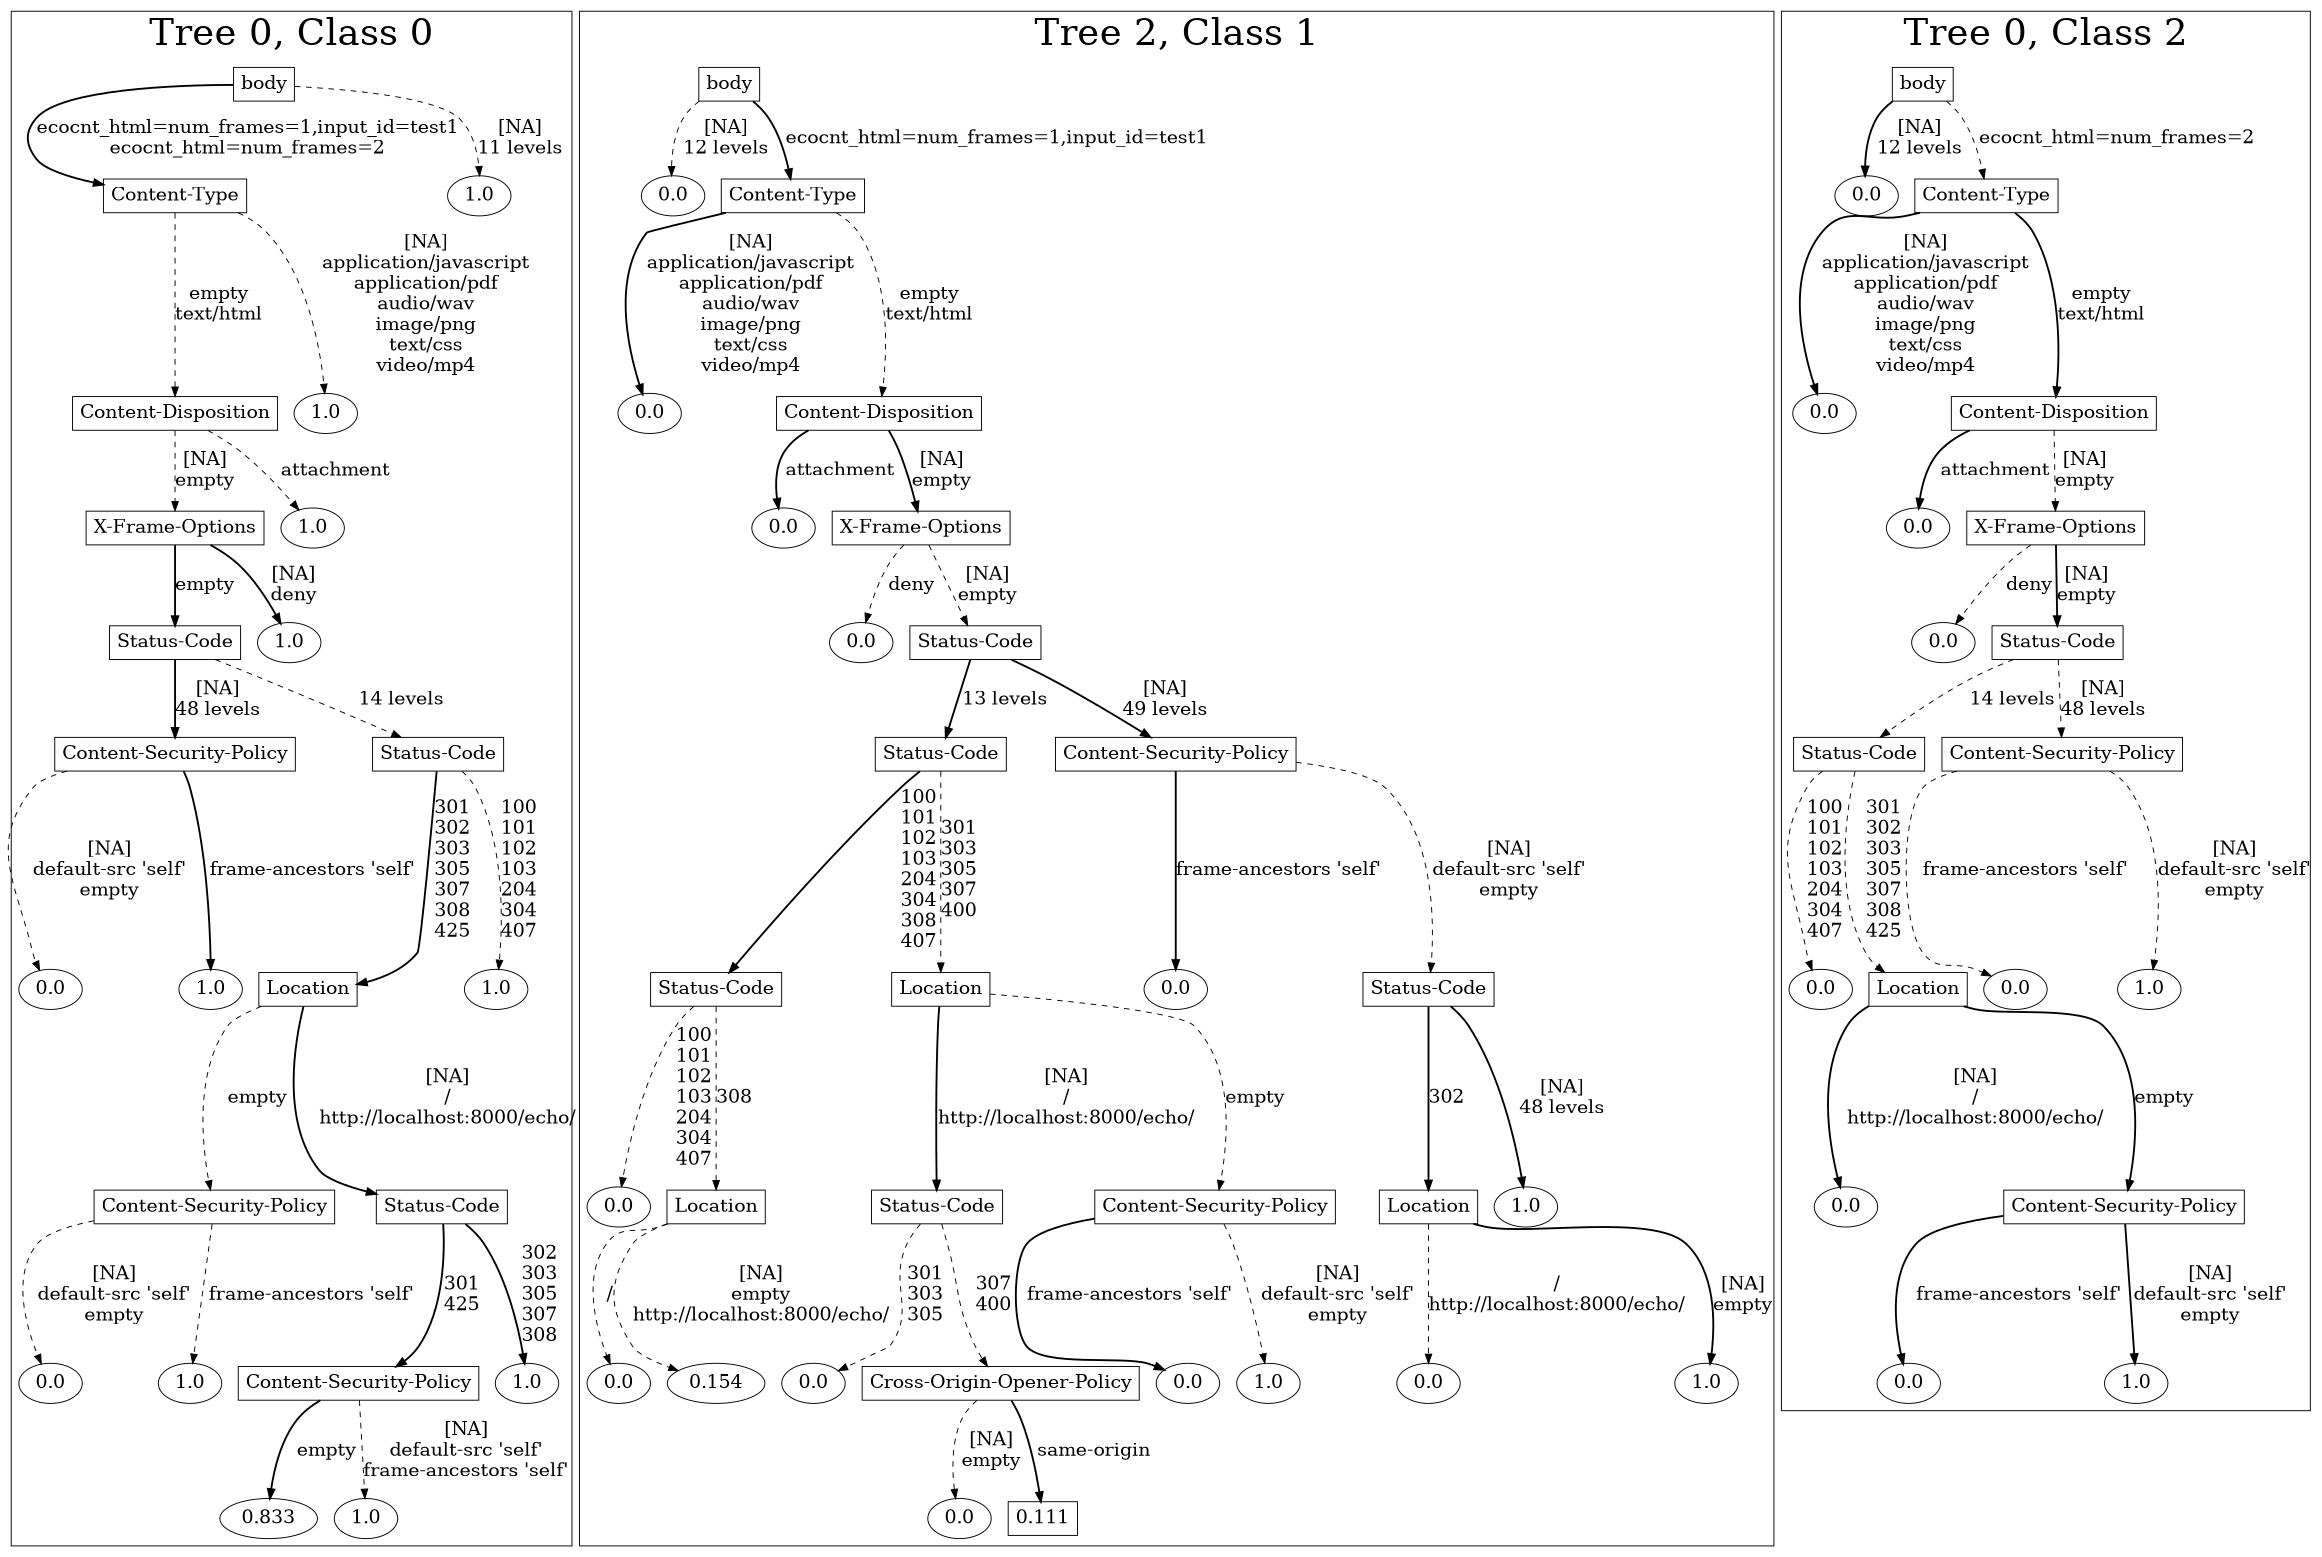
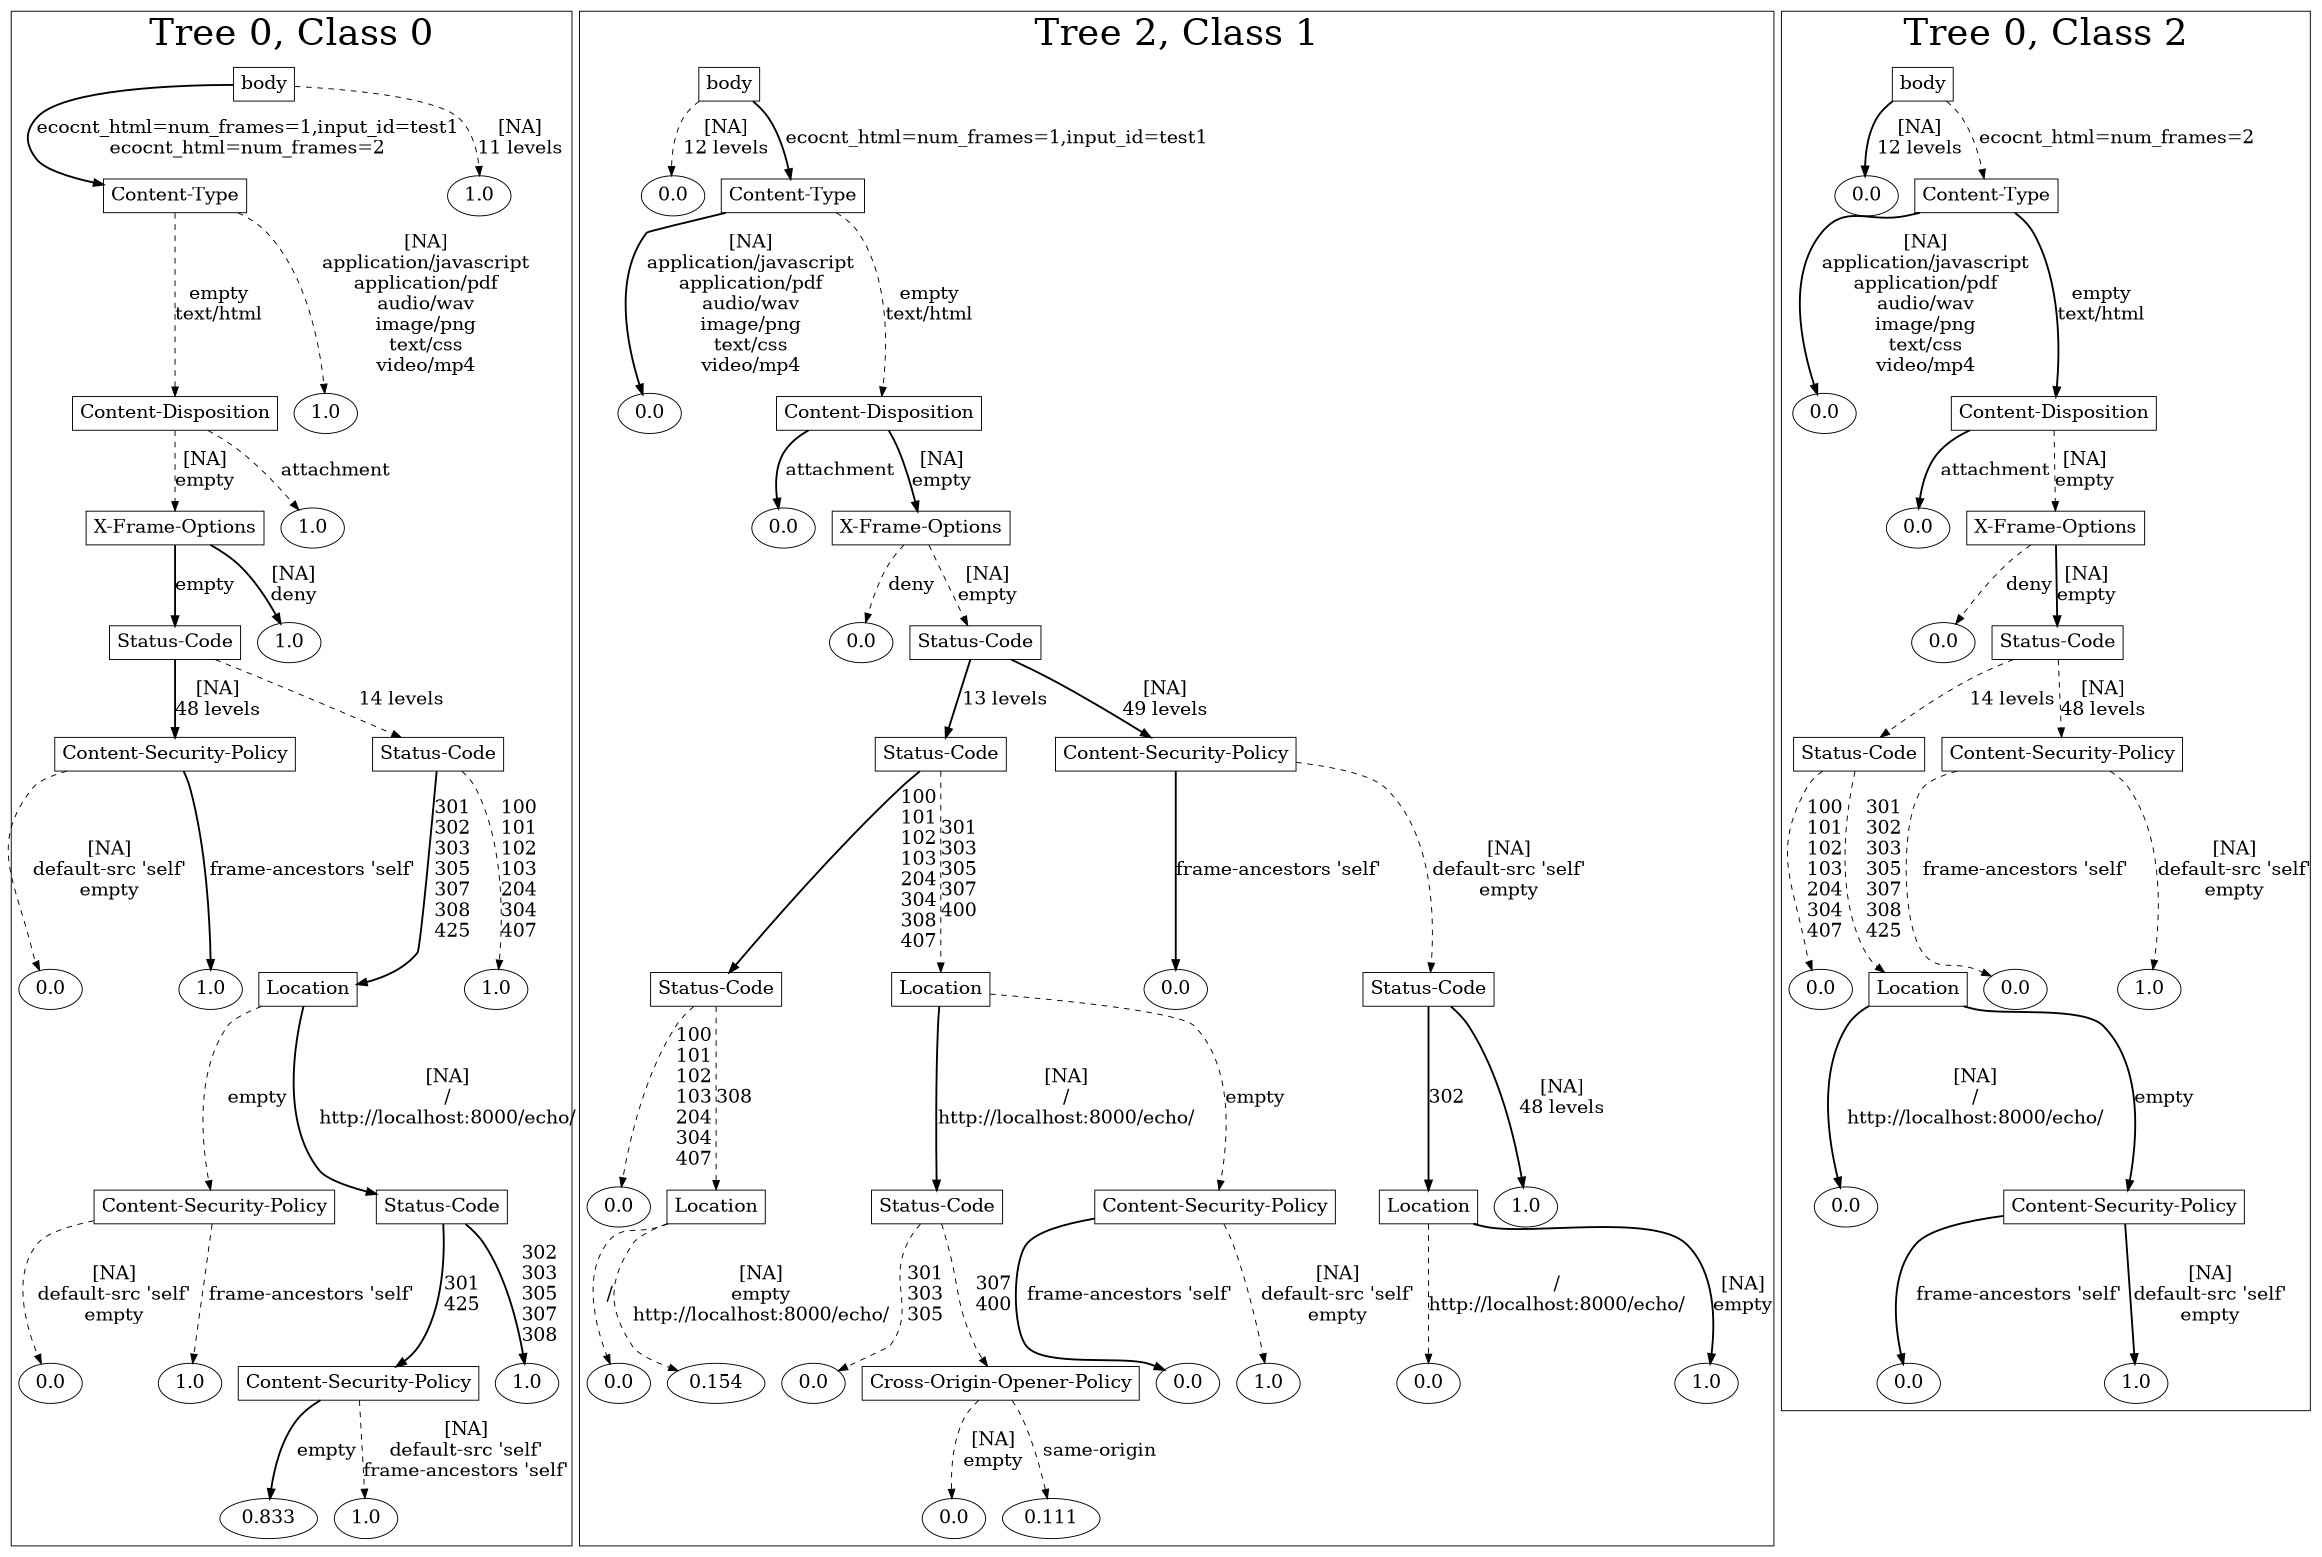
(1029, 1445) -> (1032, 1444)
(1043, 1519) -> (1051, 1519)
